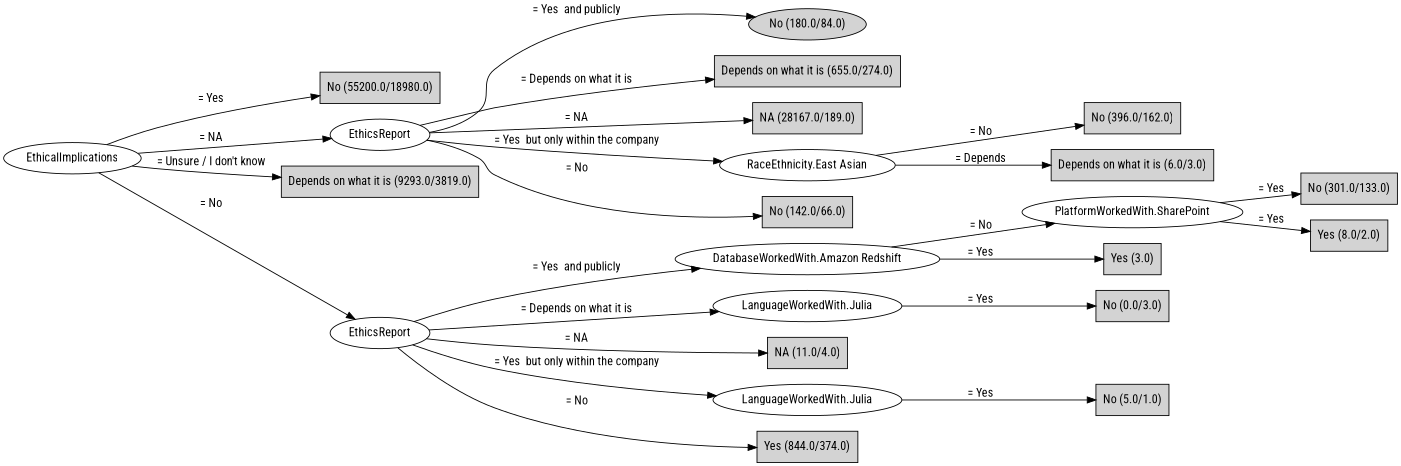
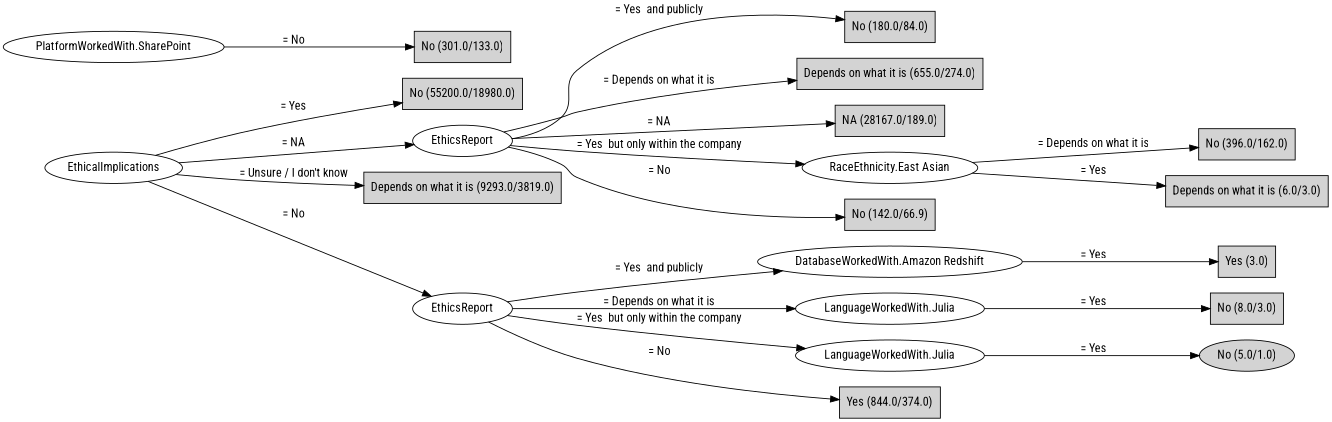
(807, 24) -> (890, 27)
(981, 132) -> (1094, 144)
(981, 159) -> (1094, 171)
(1272, 189) -> (294, 40)
(807, 212) -> (890, 215)
(969, 236) -> none
(1349, 236) -> none
(1132, 306) -> (1247, 309)
(807, 353) -> none
(1132, 400) -> (1247, 356)
